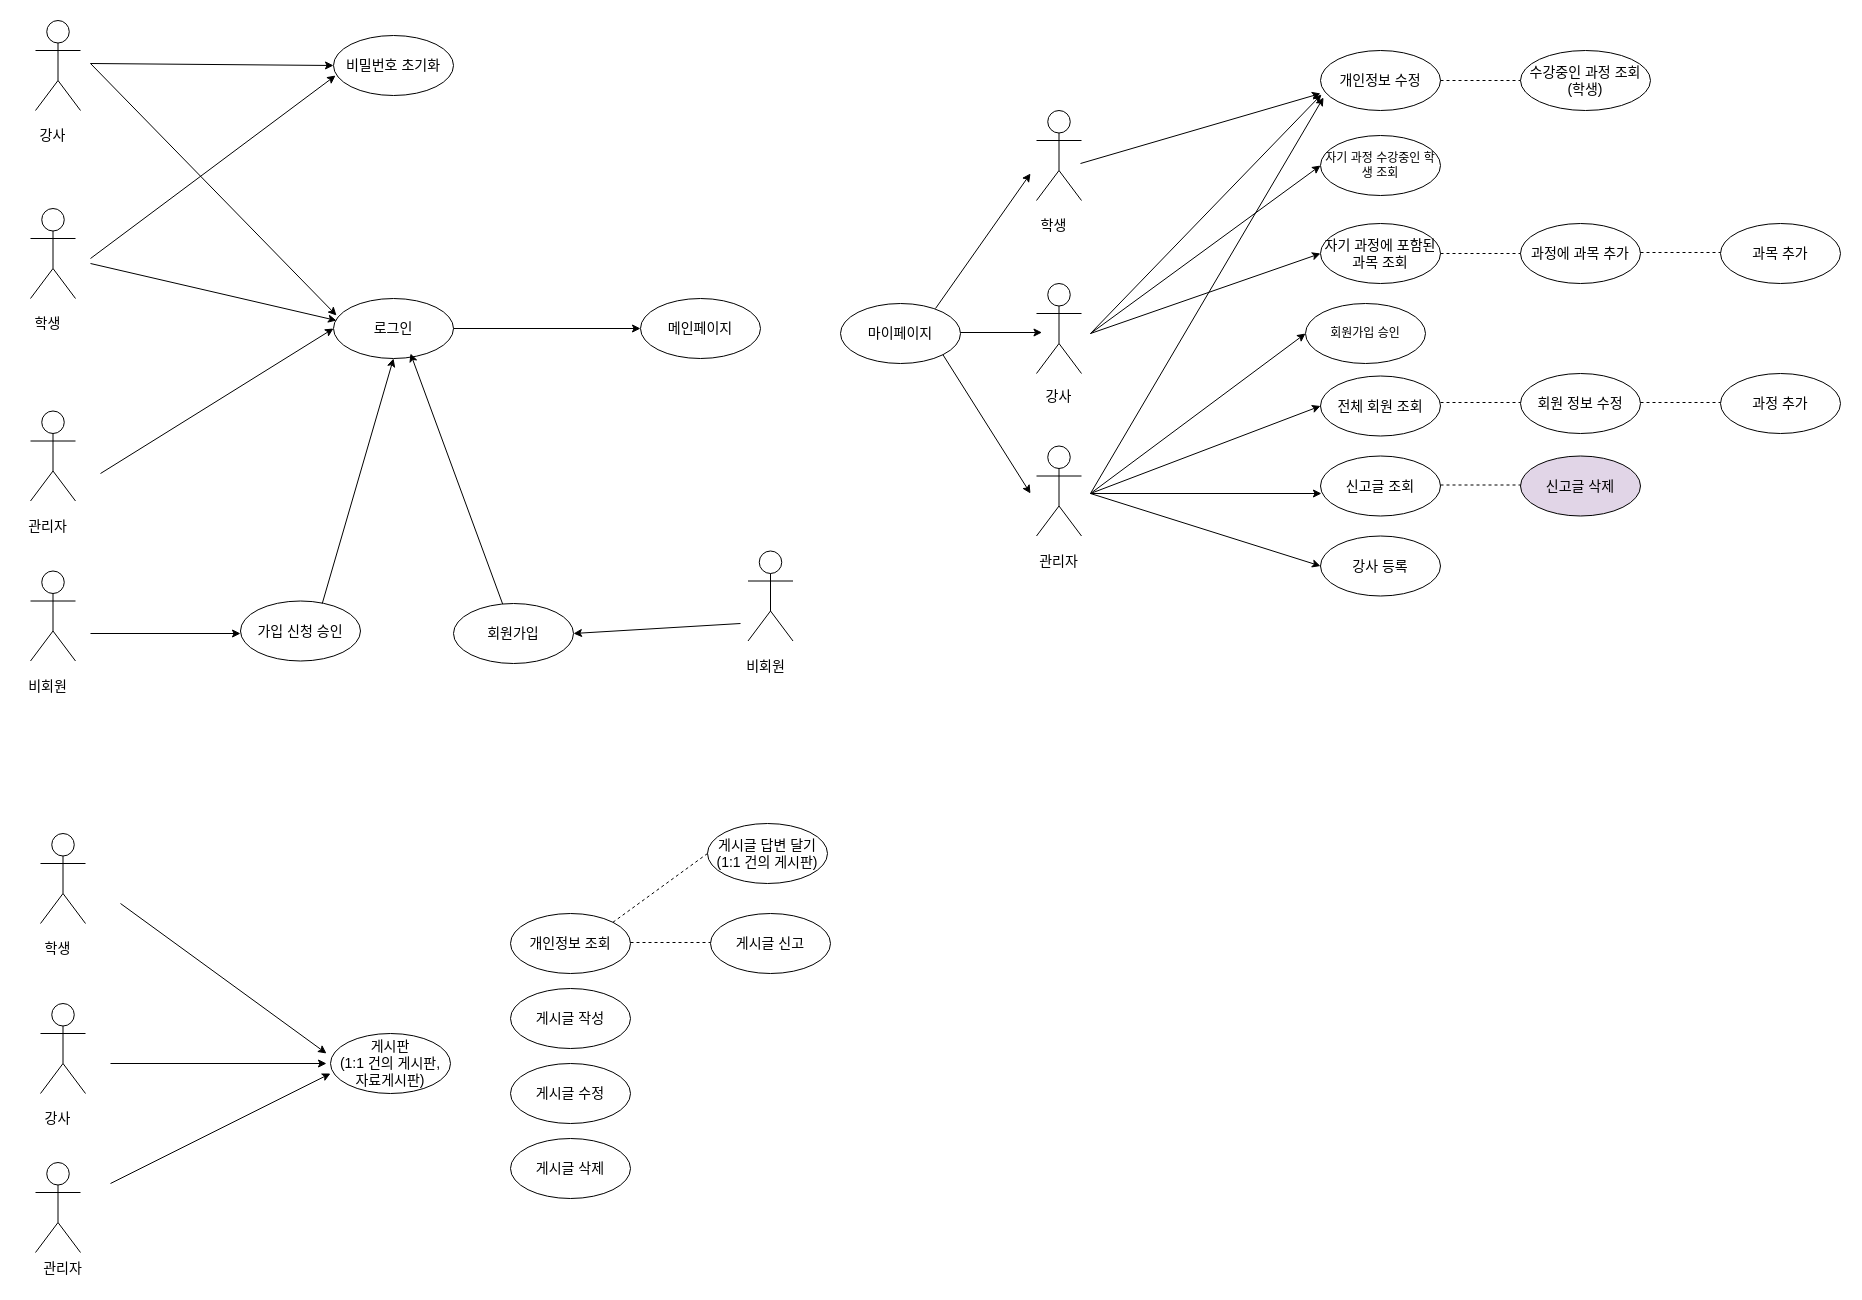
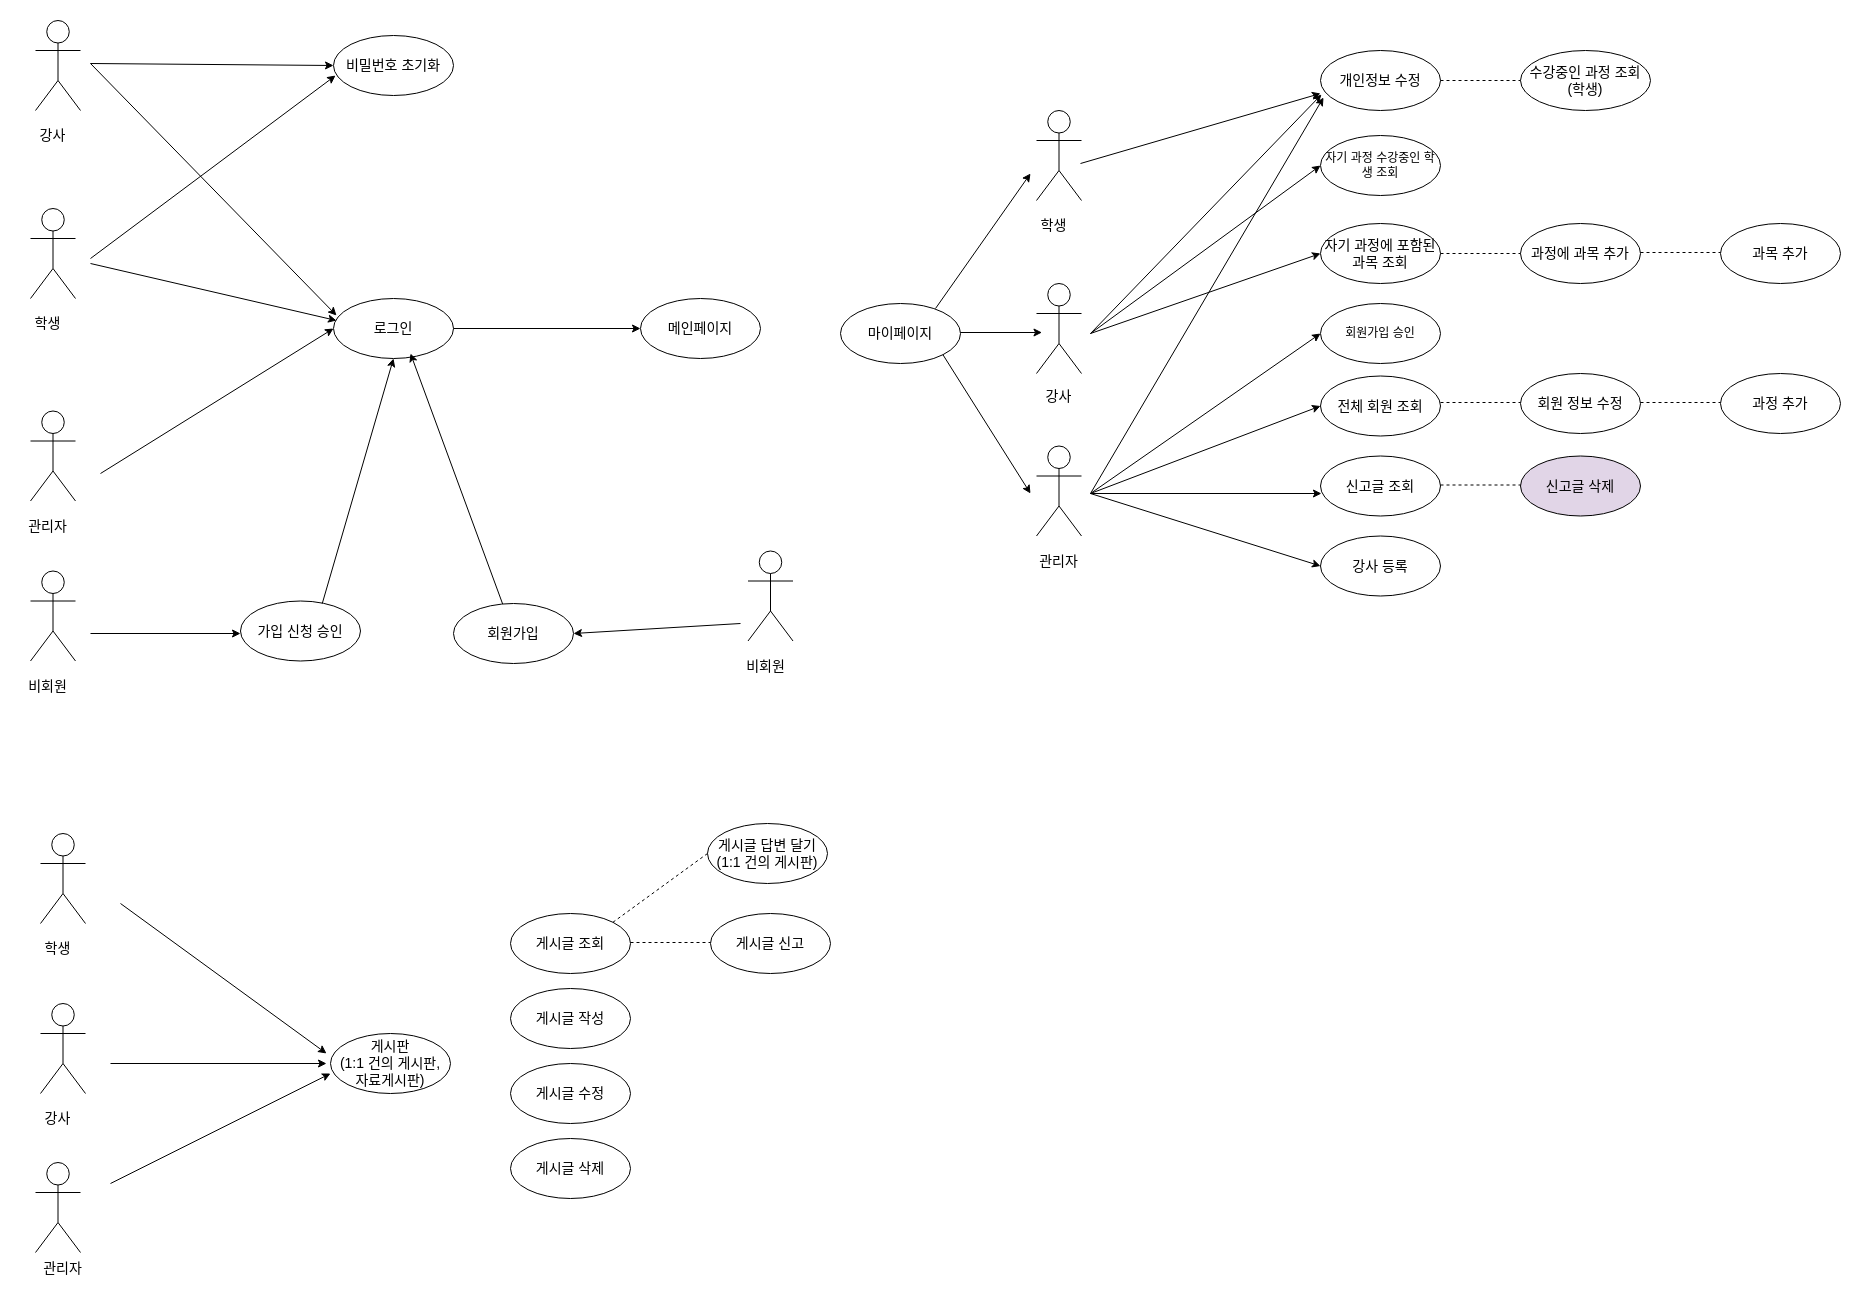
(1366, 334) -> (1381, 334)
(571, 944) -> (571, 944)
